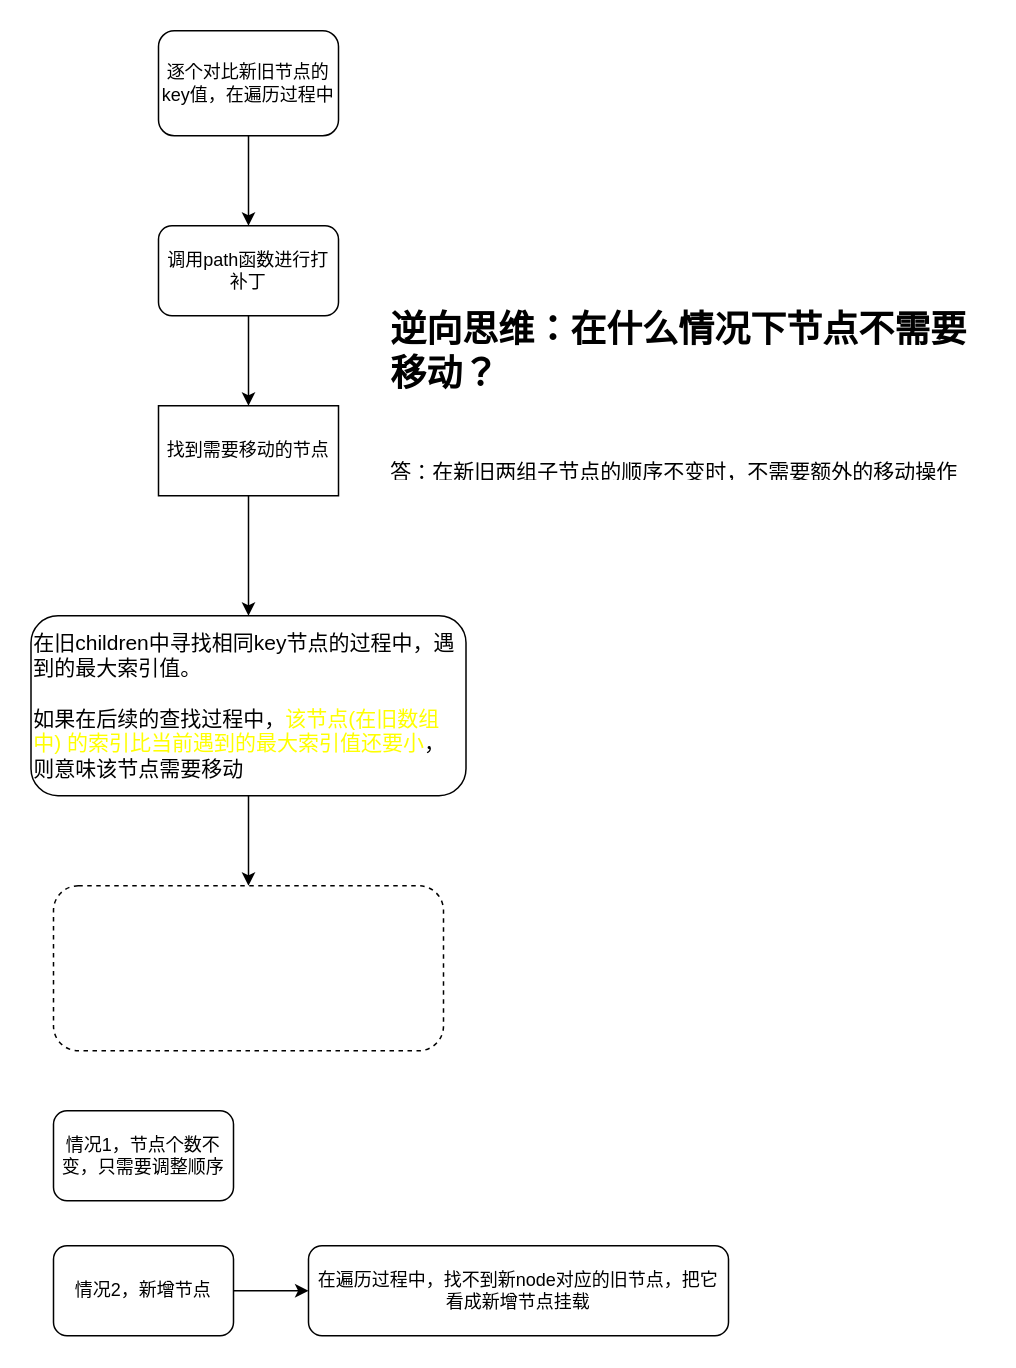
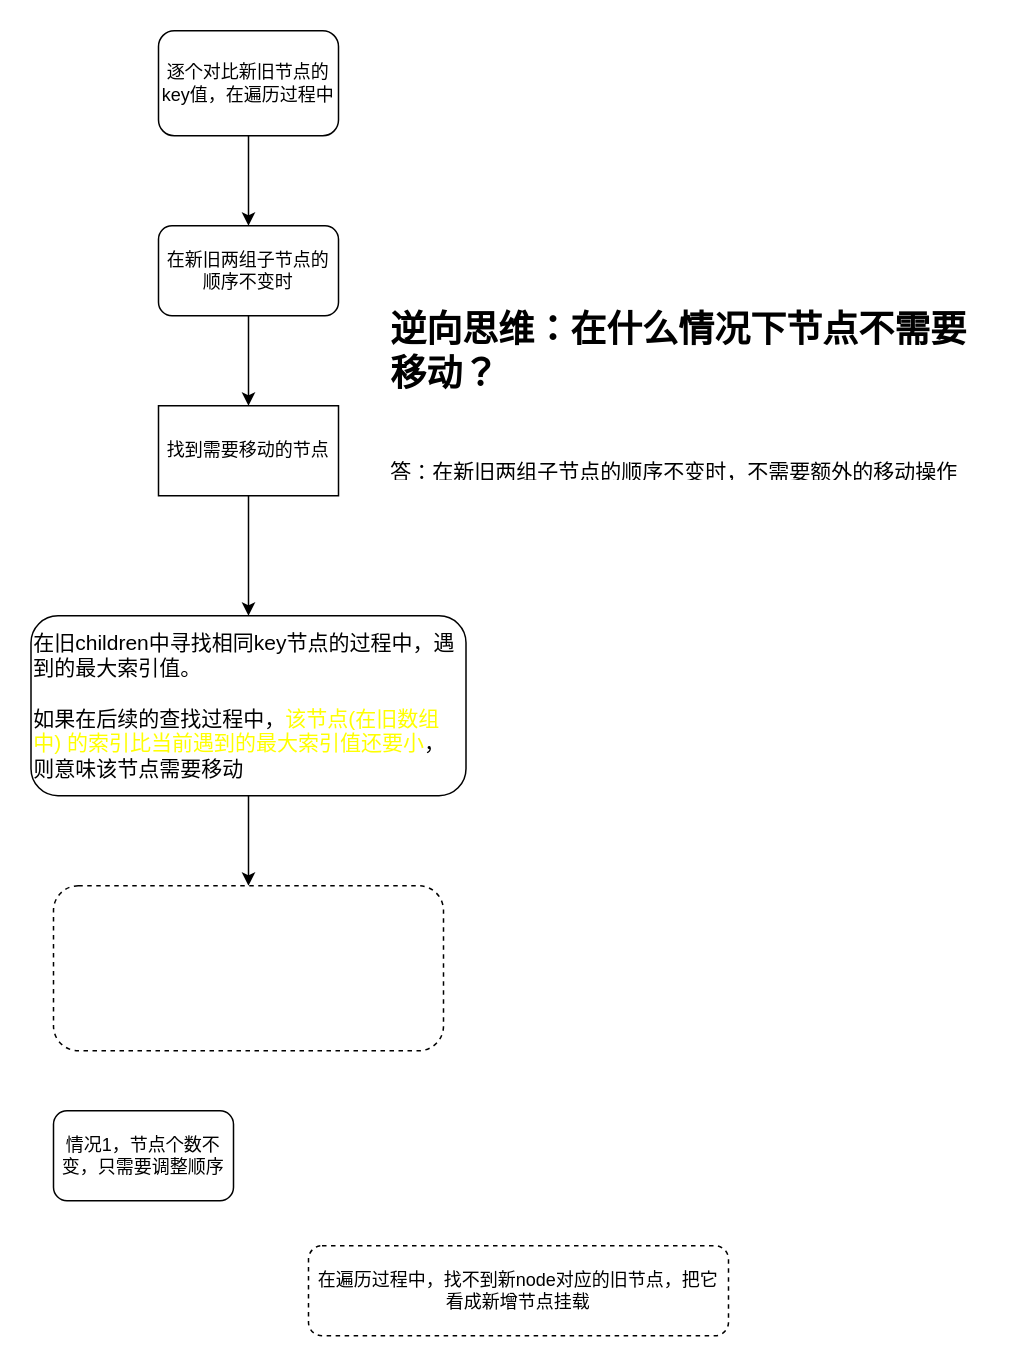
(248, 271) -> (248, 271)
(143, 1291) -> none
(265, 1291) -> none
(518, 1291) -> (518, 1291)
